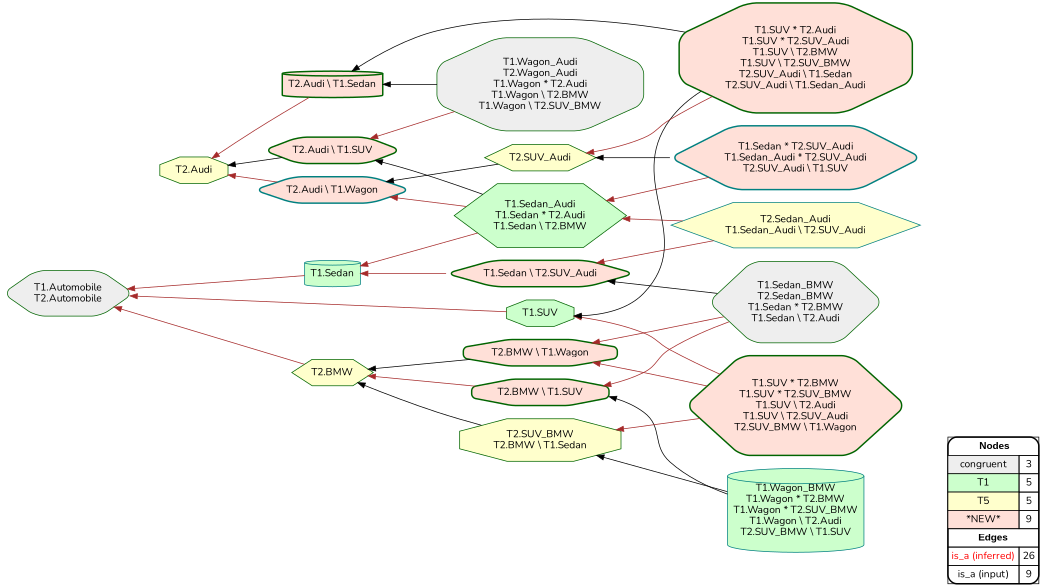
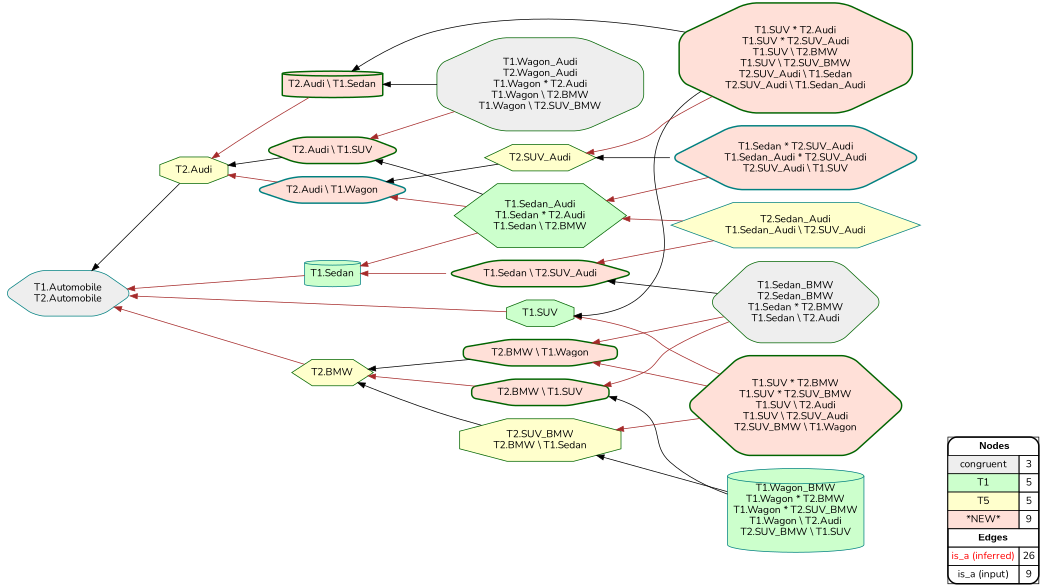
none -> (138, 224)
(68, 293) -> (68, 293)
